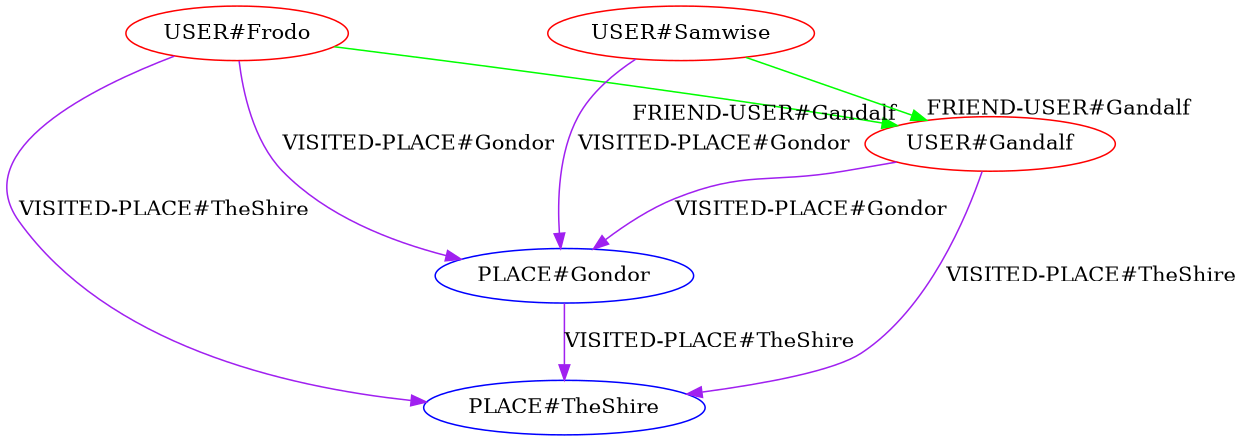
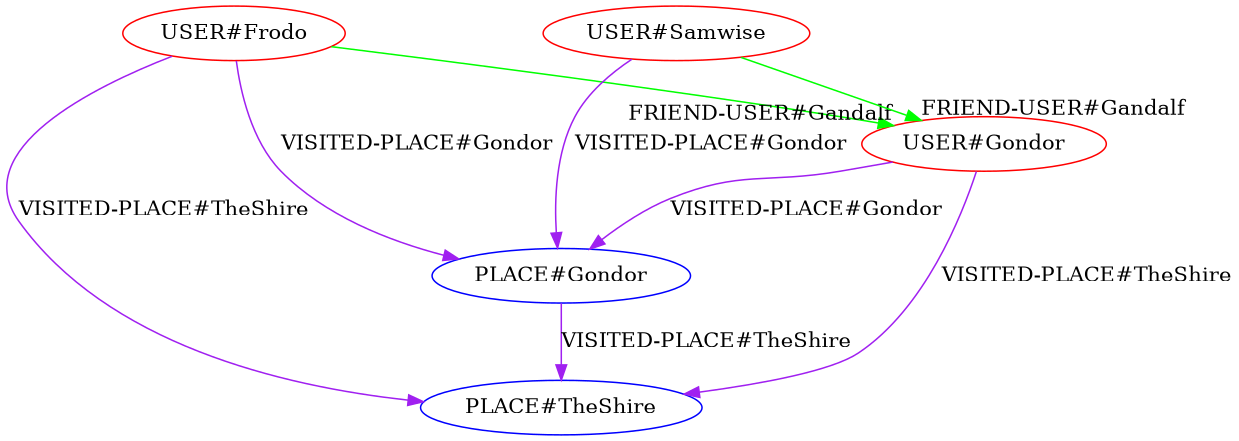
(990, 144) -> (984, 144)
